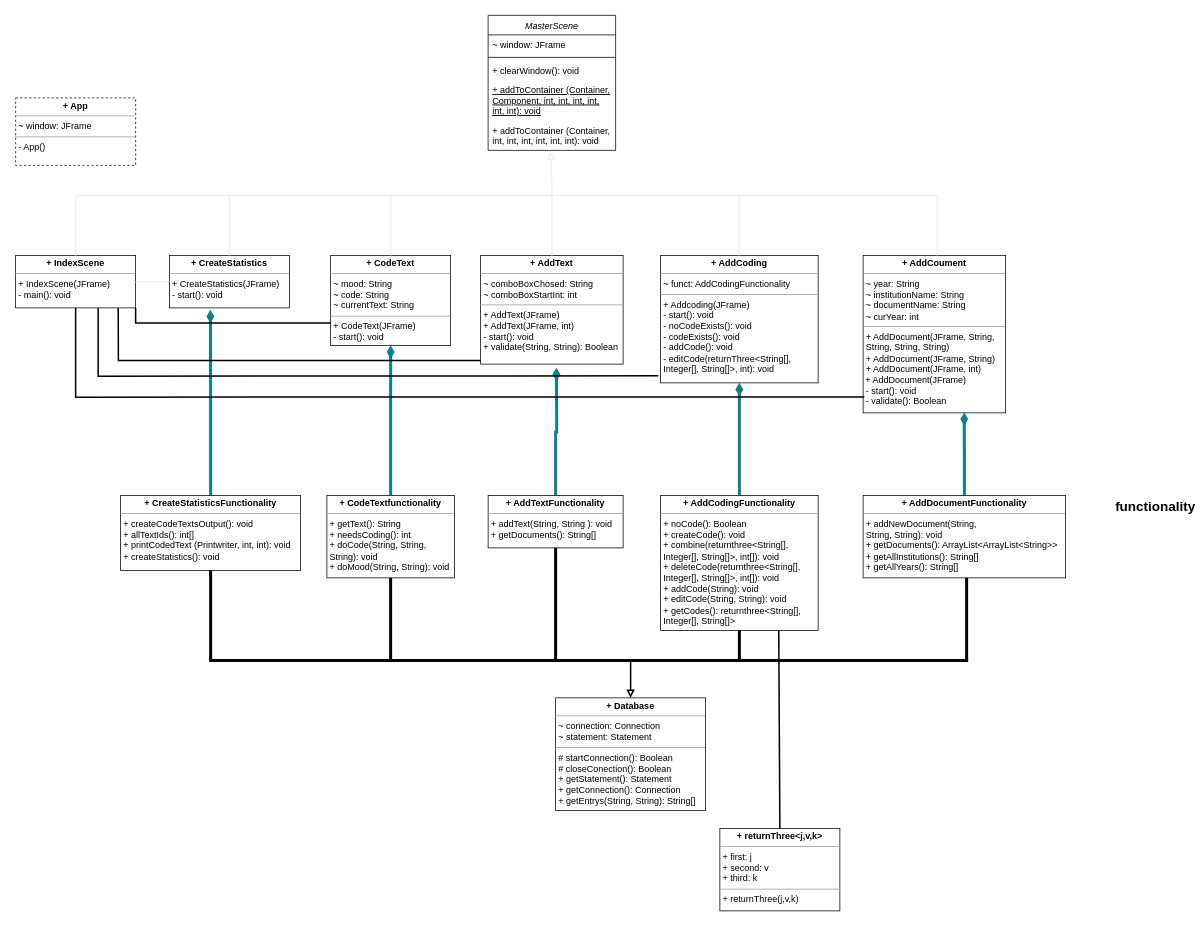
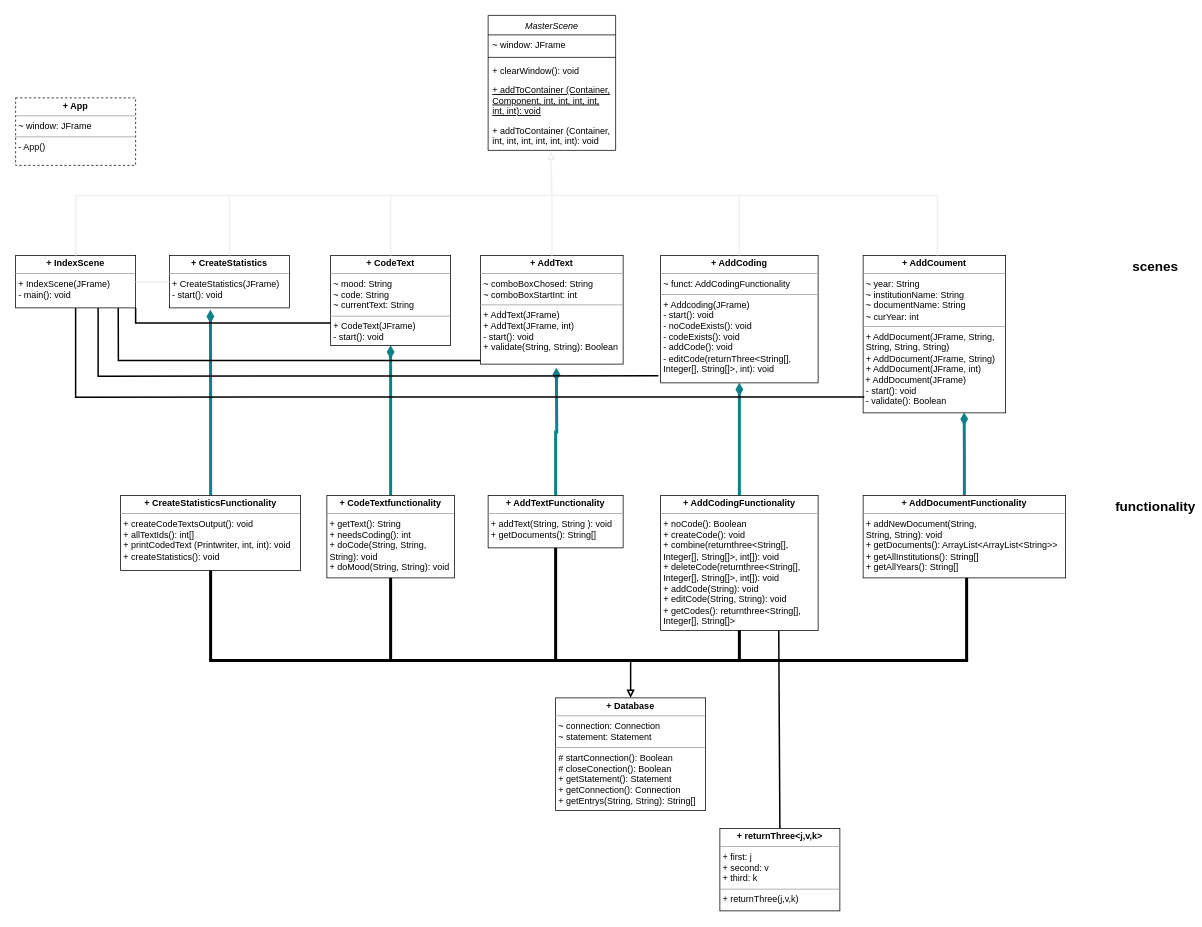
none -> (1155, 265)
